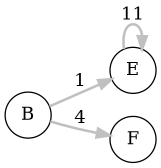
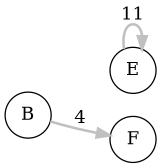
(75, 95) -> none
